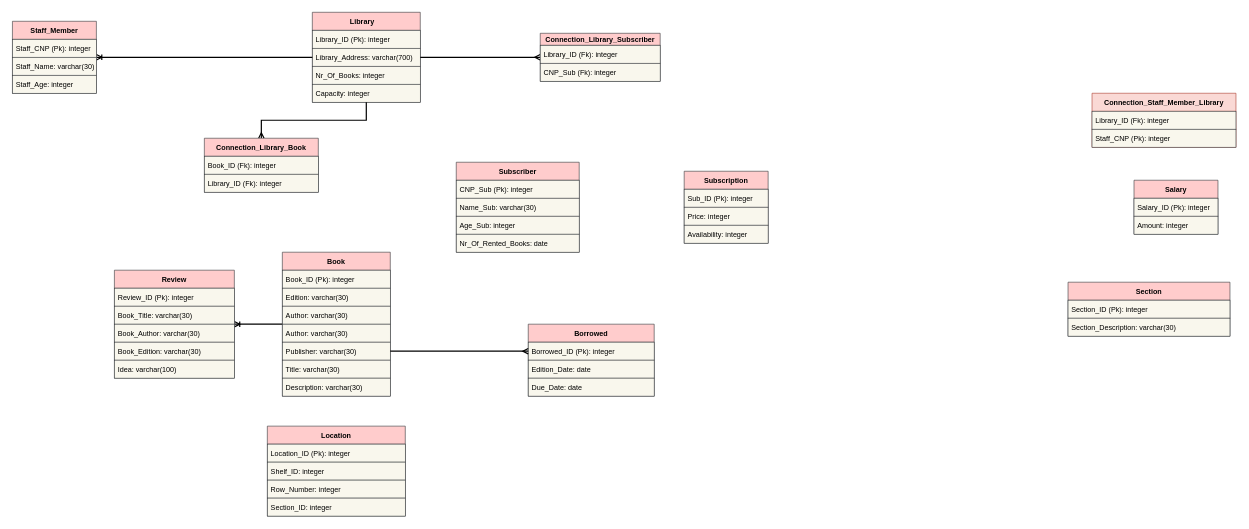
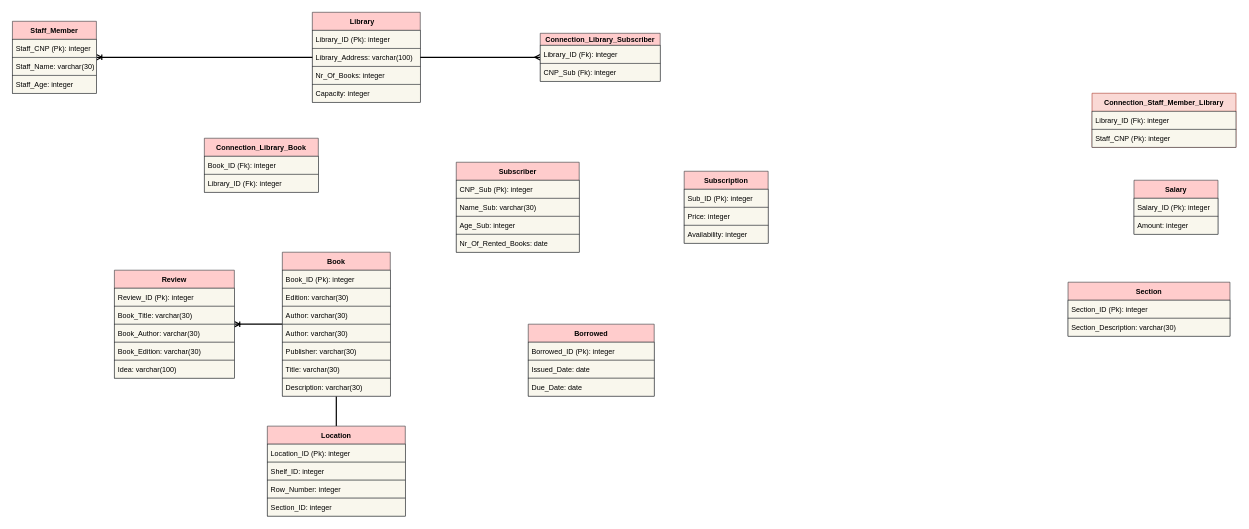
(371, 58) -> (371, 58)
(312, 120) -> none
(459, 351) -> none
(564, 370) -> (564, 370)
none -> (336, 412)
